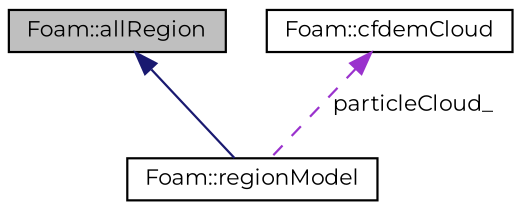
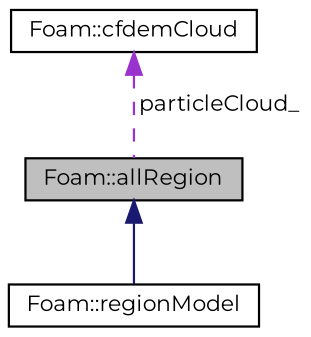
(313, 113) -> (134, 117)
